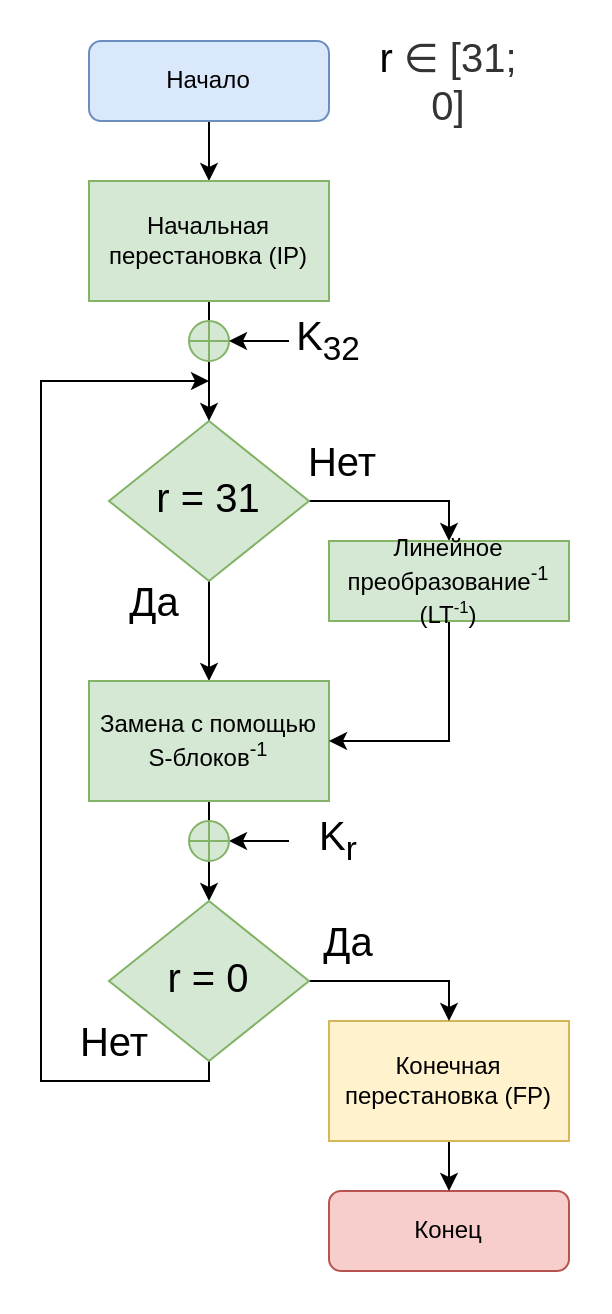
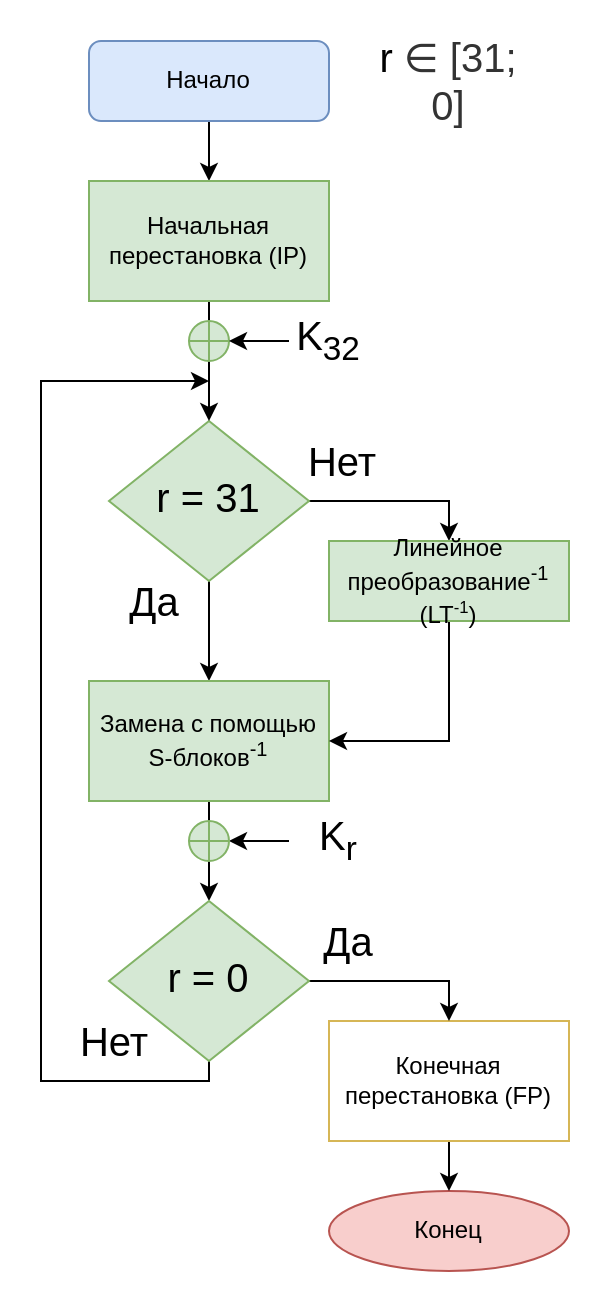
(449, 1081) -> (449, 1081)
(449, 1231) -> (449, 1231)
